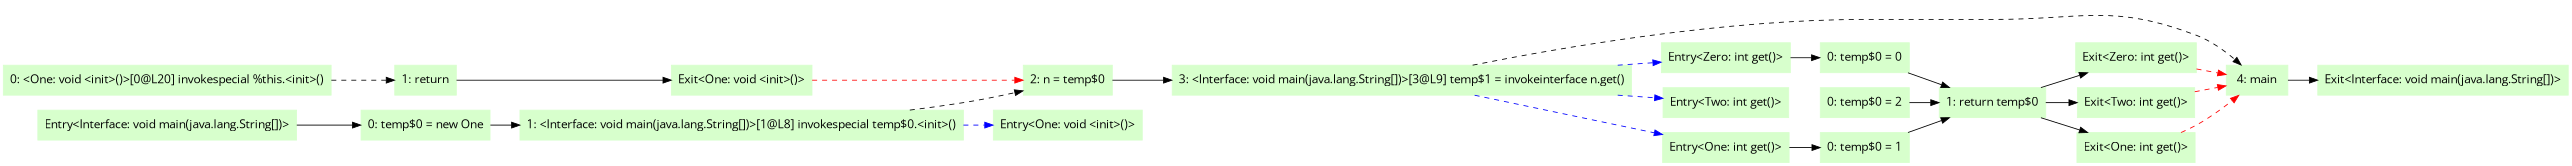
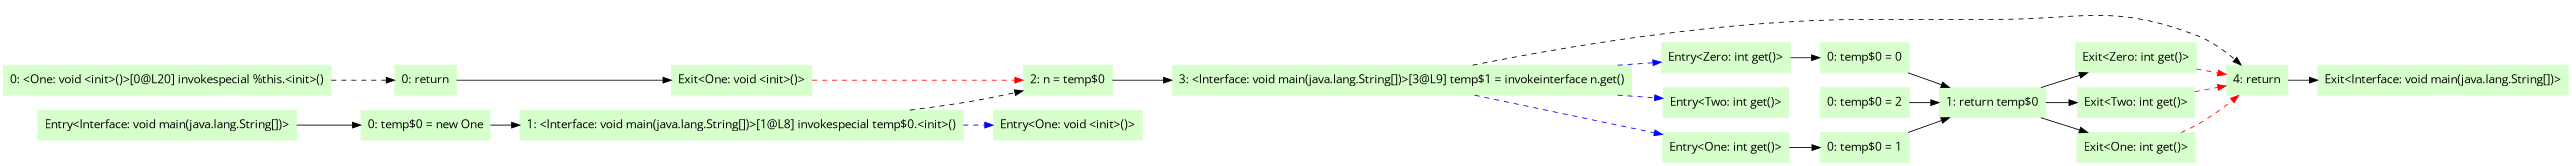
(426, 80) -> (426, 80)
(2257, 80) -> (2257, 80)
